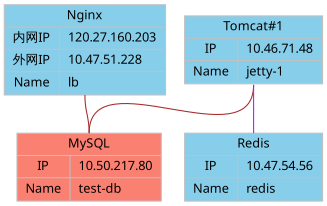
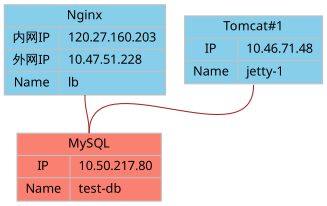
(254, 167) -> none
